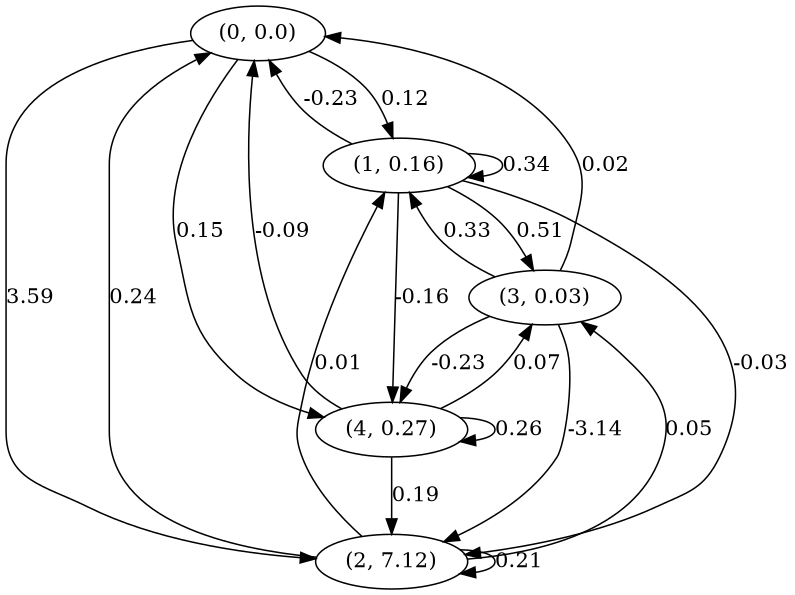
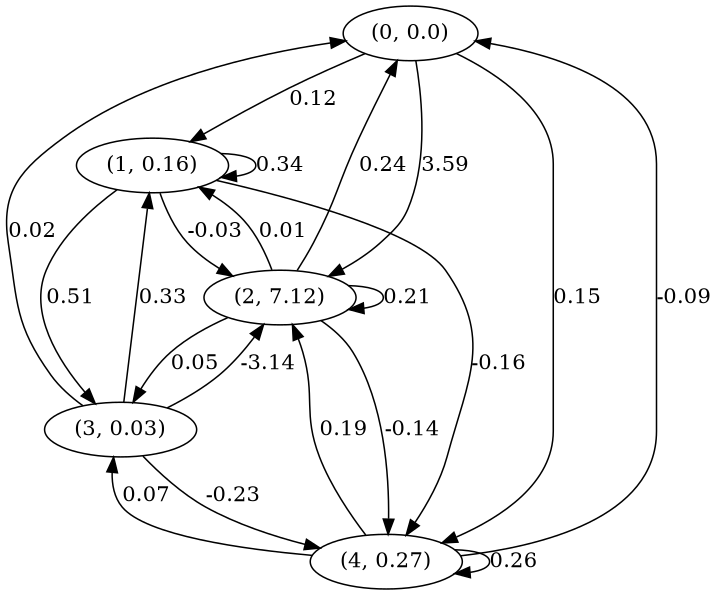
(308, 115) -> none
none -> (377, 411)
